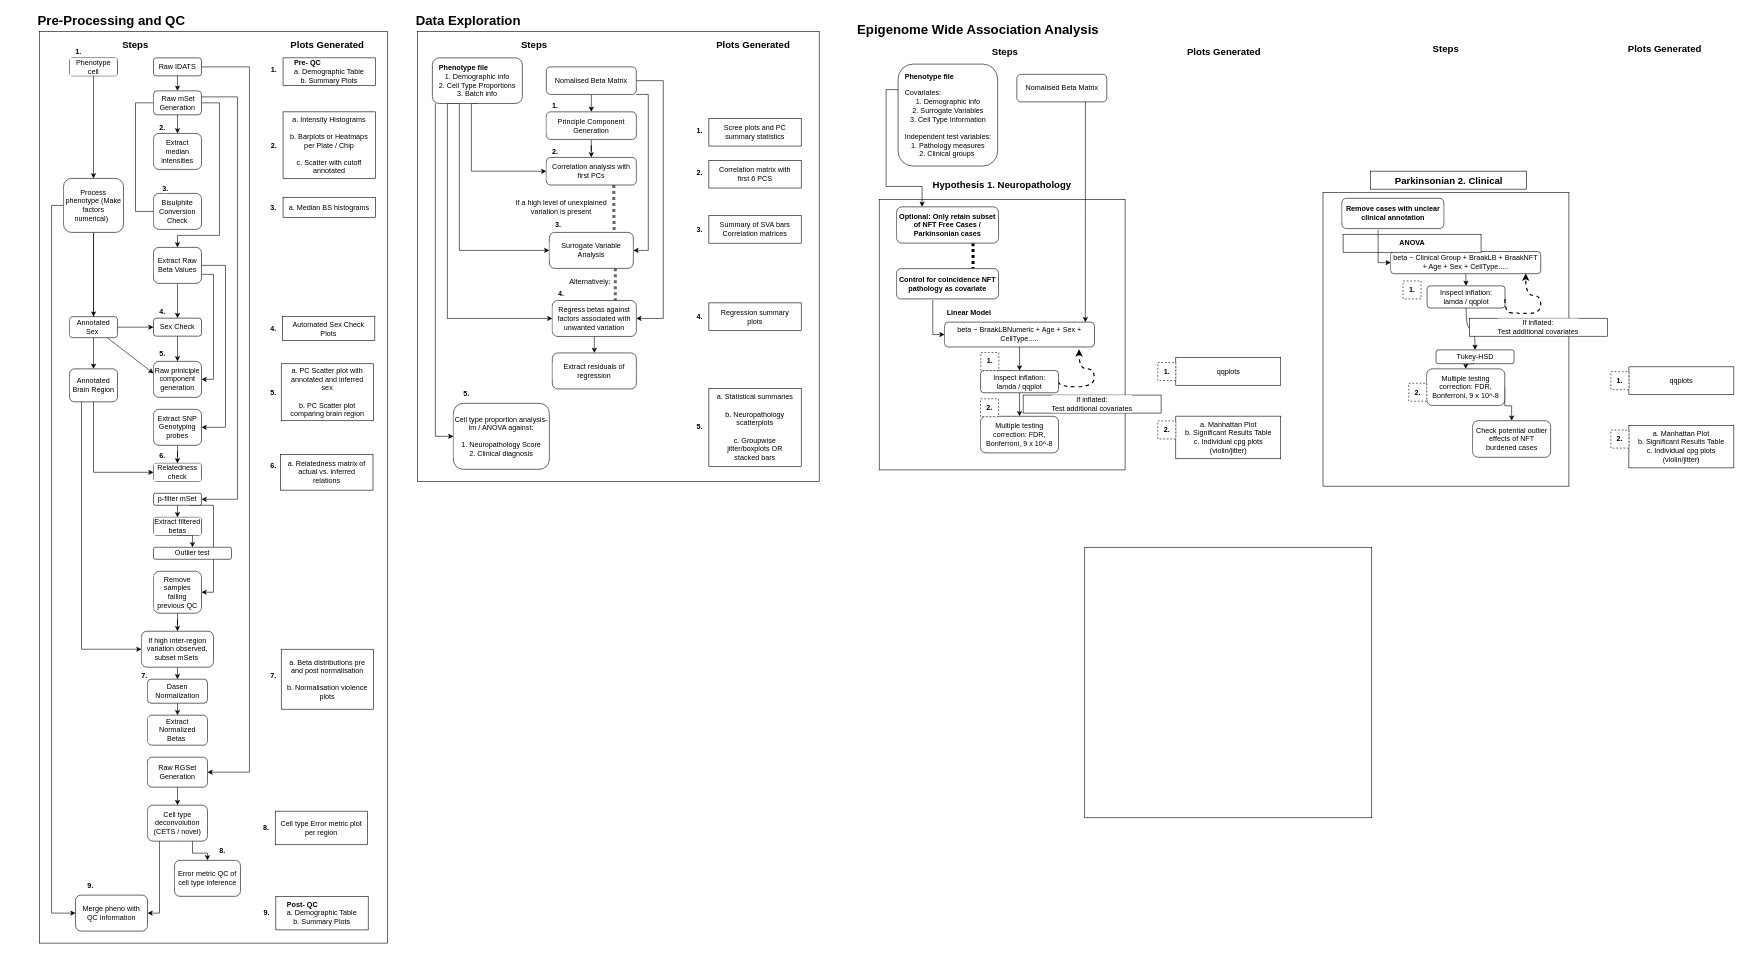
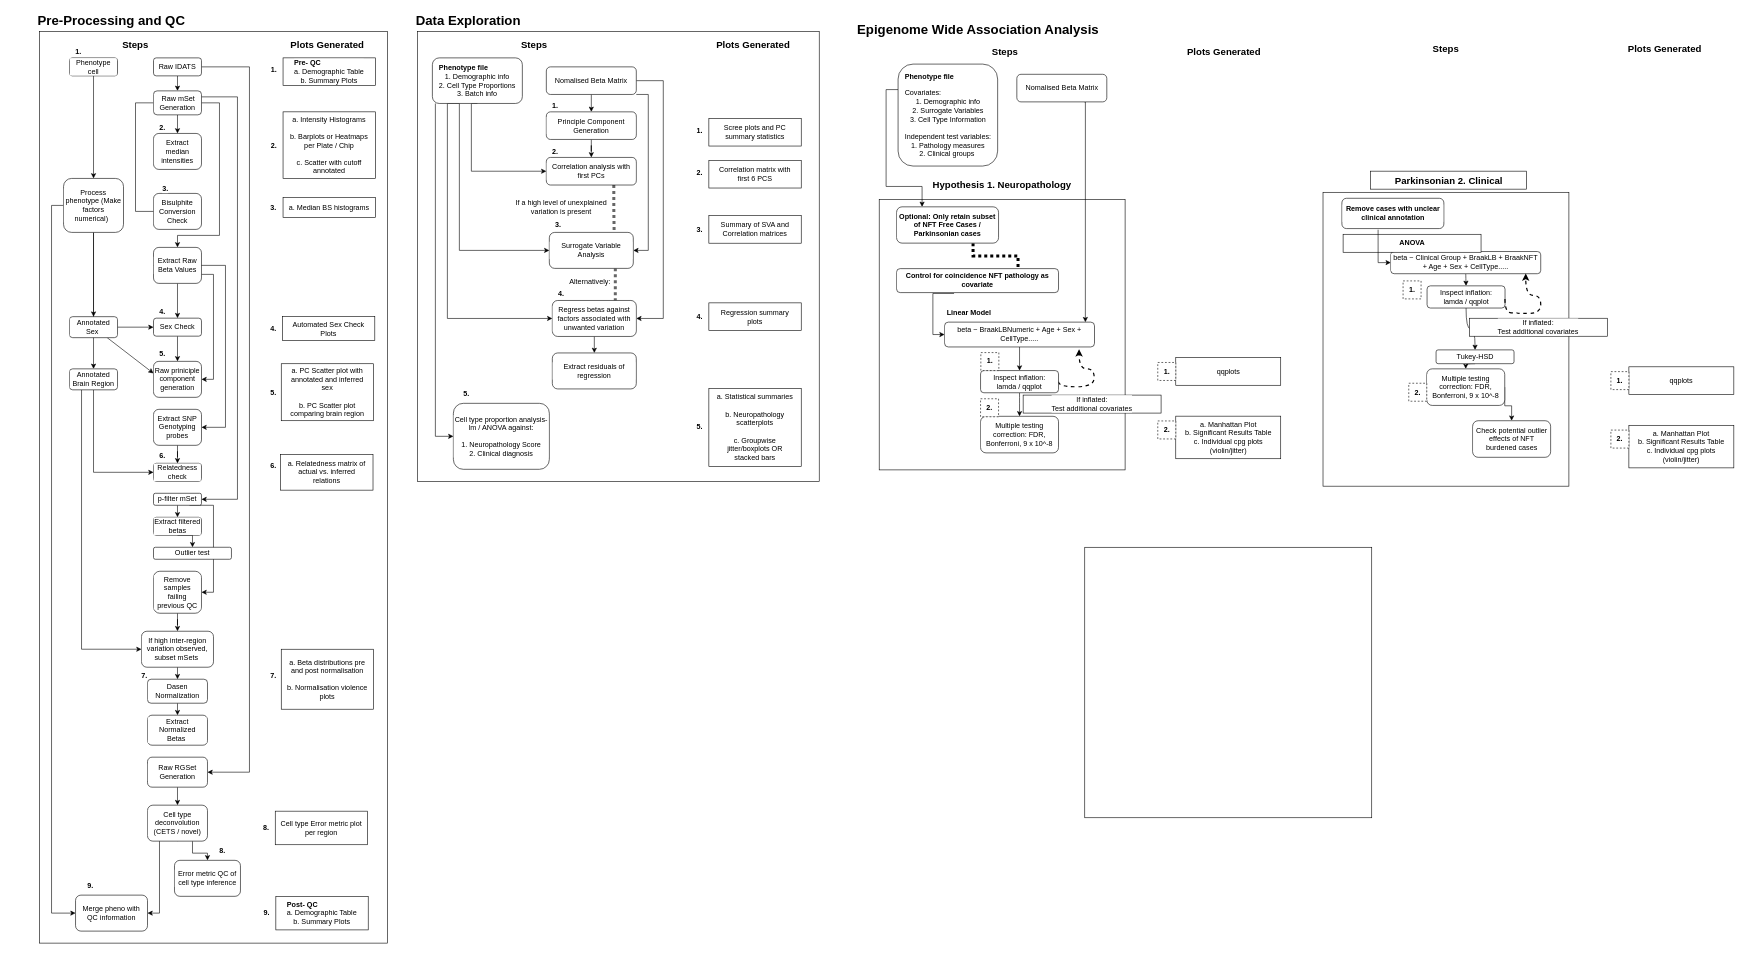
(755, 230) -> (755, 230)
(948, 284) -> (978, 281)
(93, 386) -> (93, 380)
